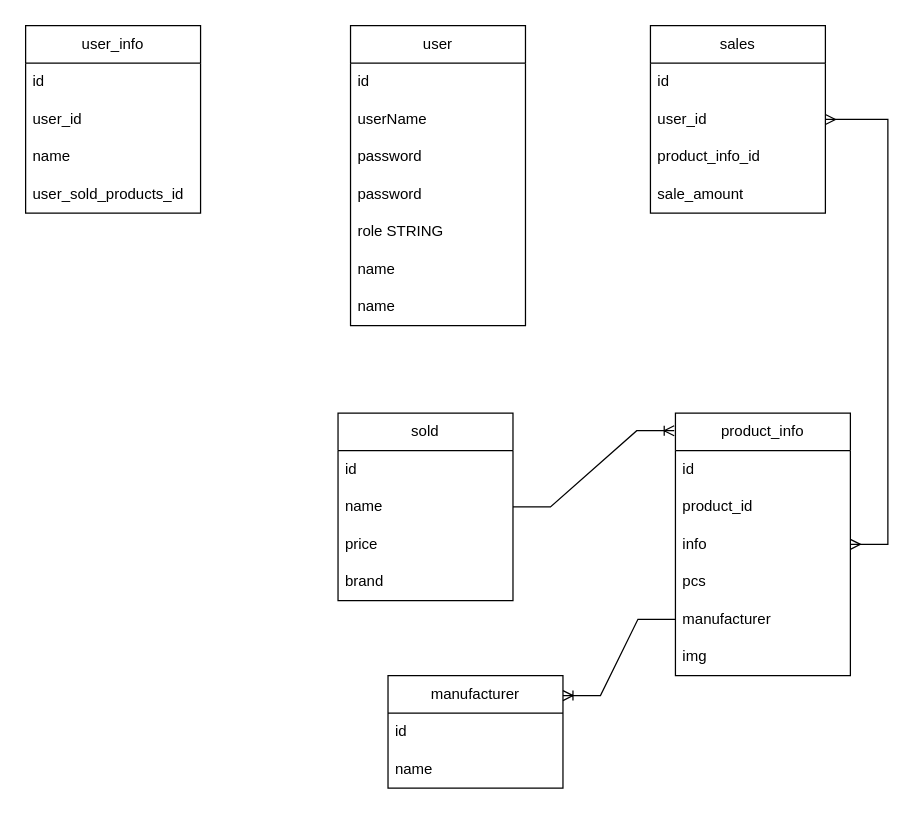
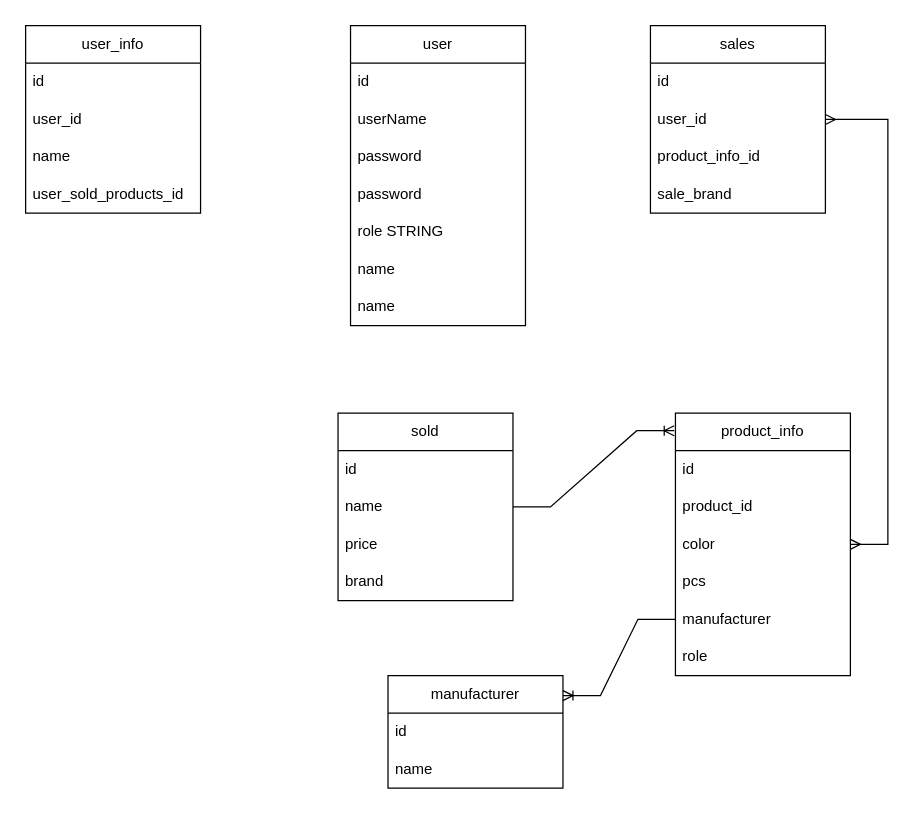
(702, 194) -> (698, 194)
(698, 544) -> (702, 544)
(694, 657) -> (698, 657)
